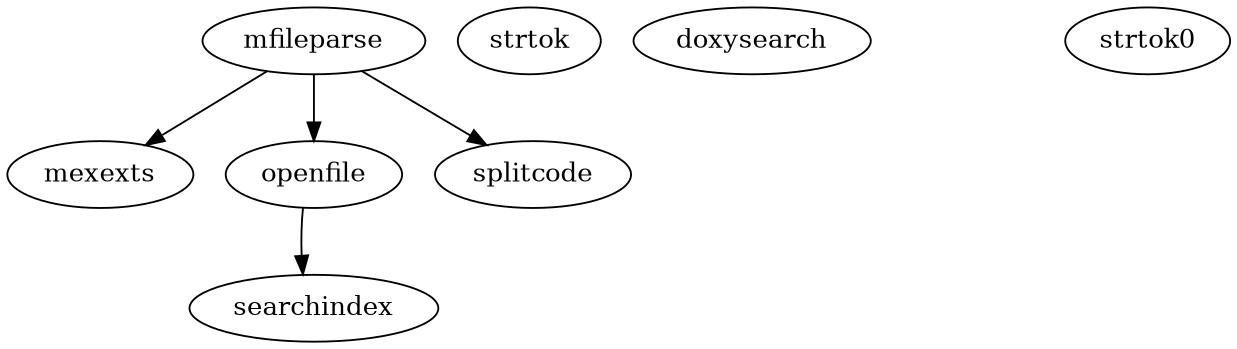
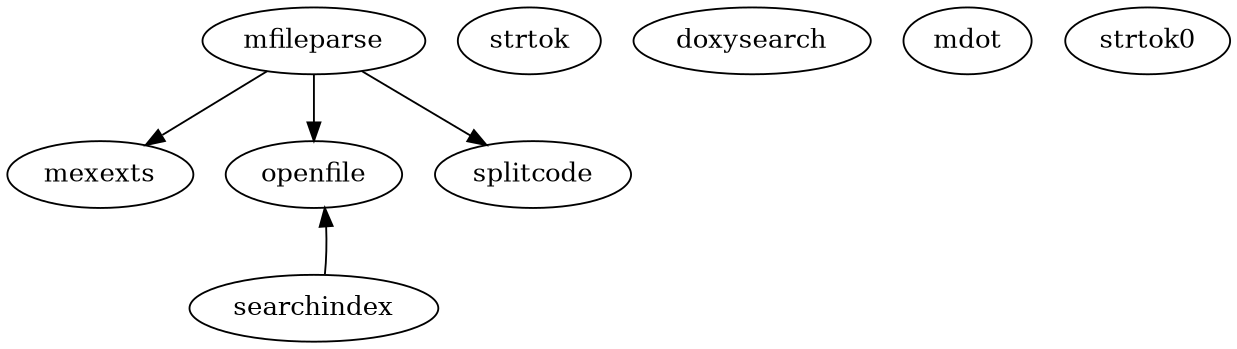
none -> (968, 41)
(302, 232) -> (326, 250)
